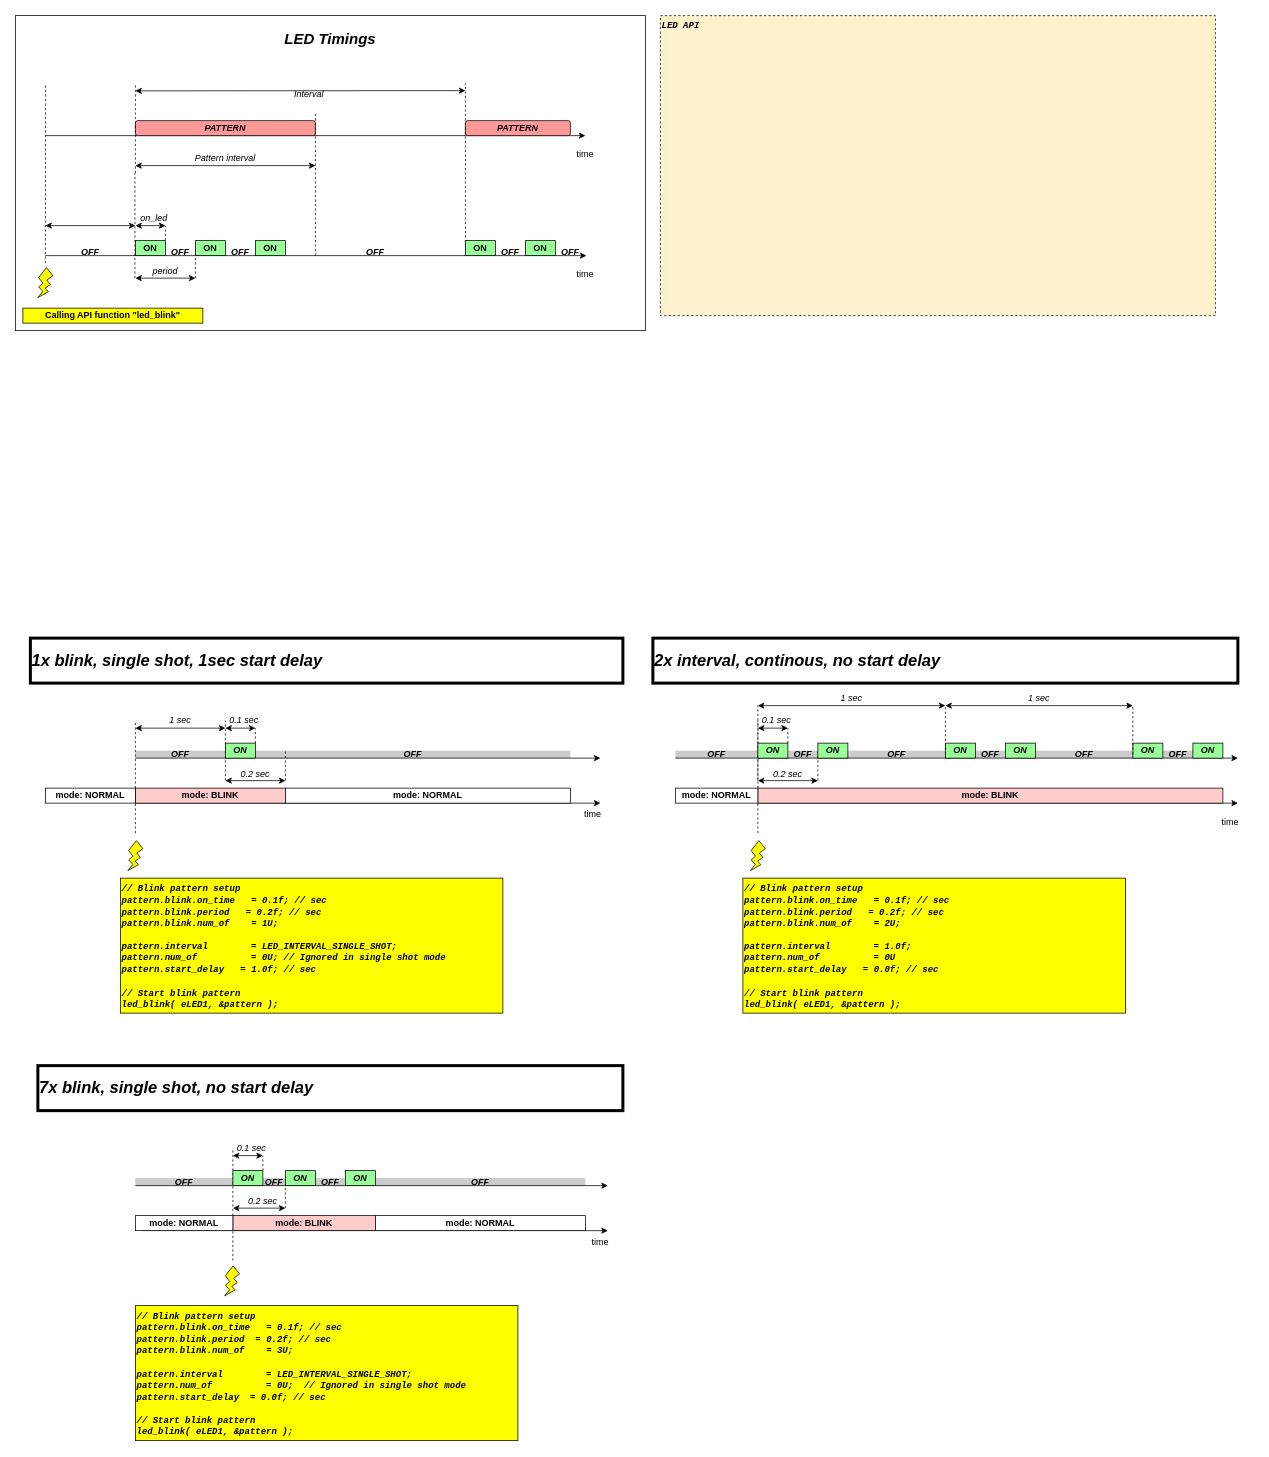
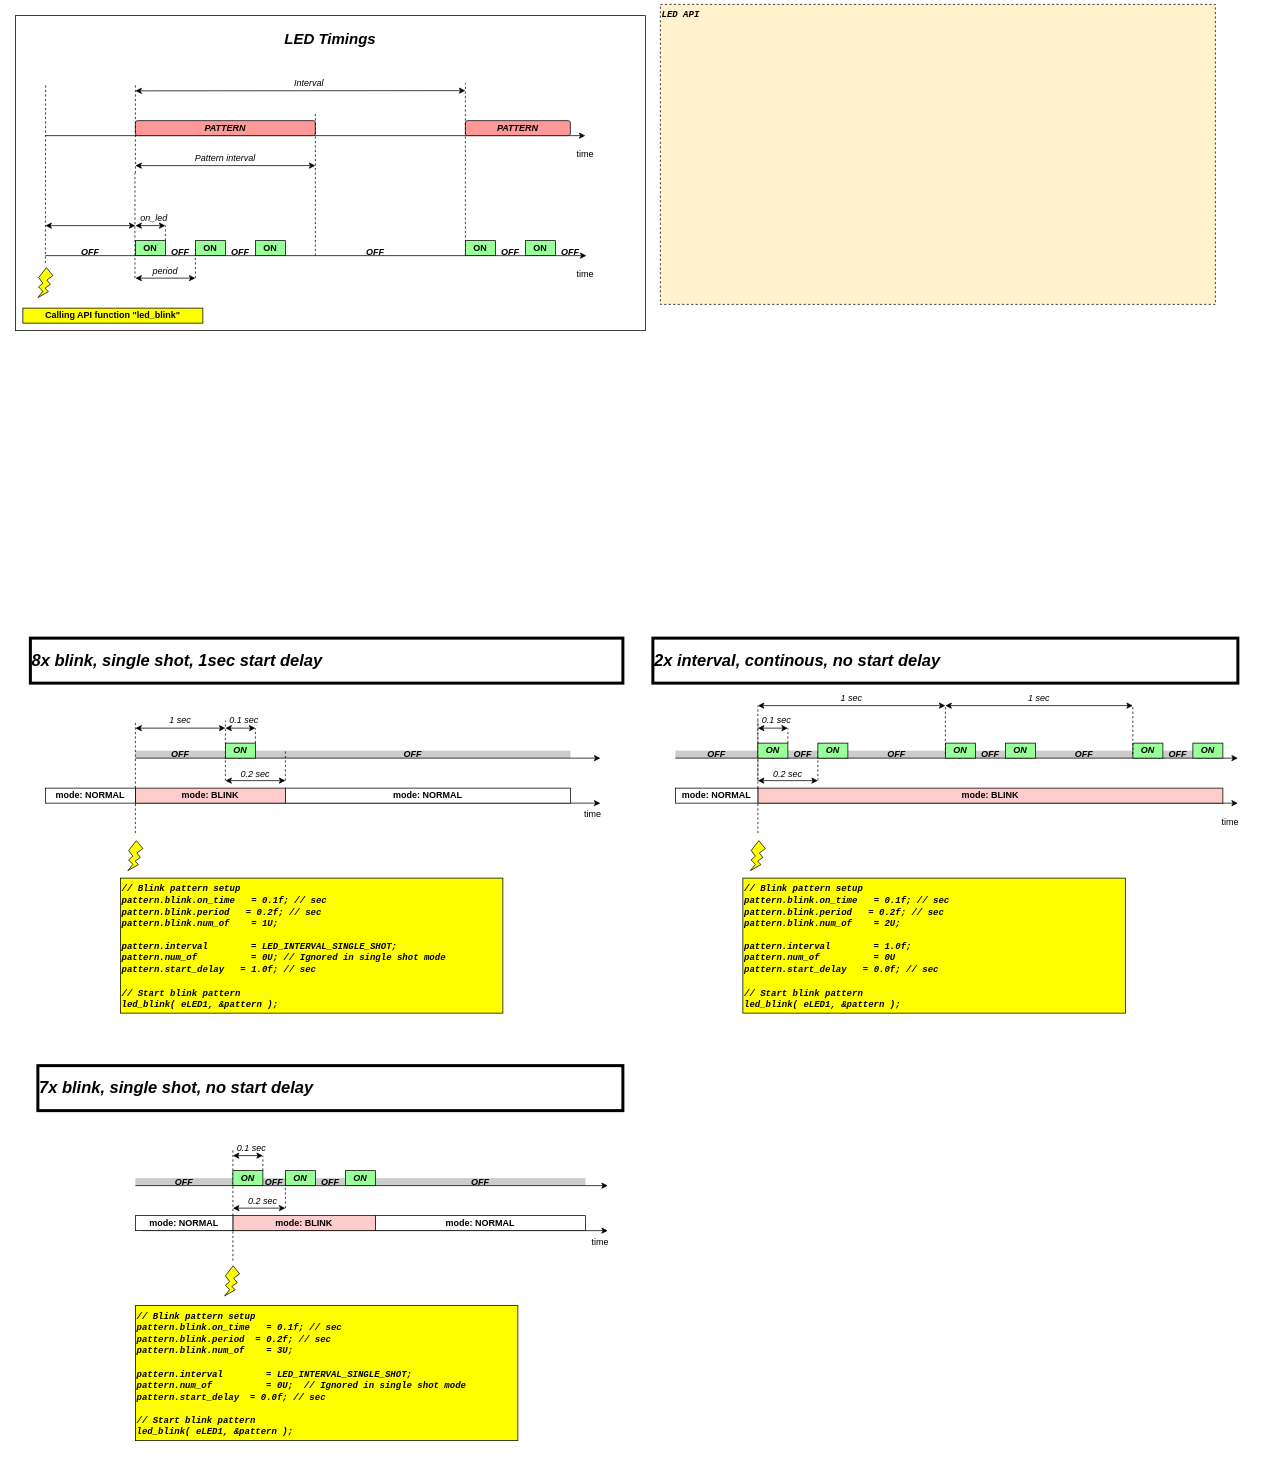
(308, 94) -> (308, 83)
(938, 165) -> (938, 154)
(184, 660) -> (184, 660)
